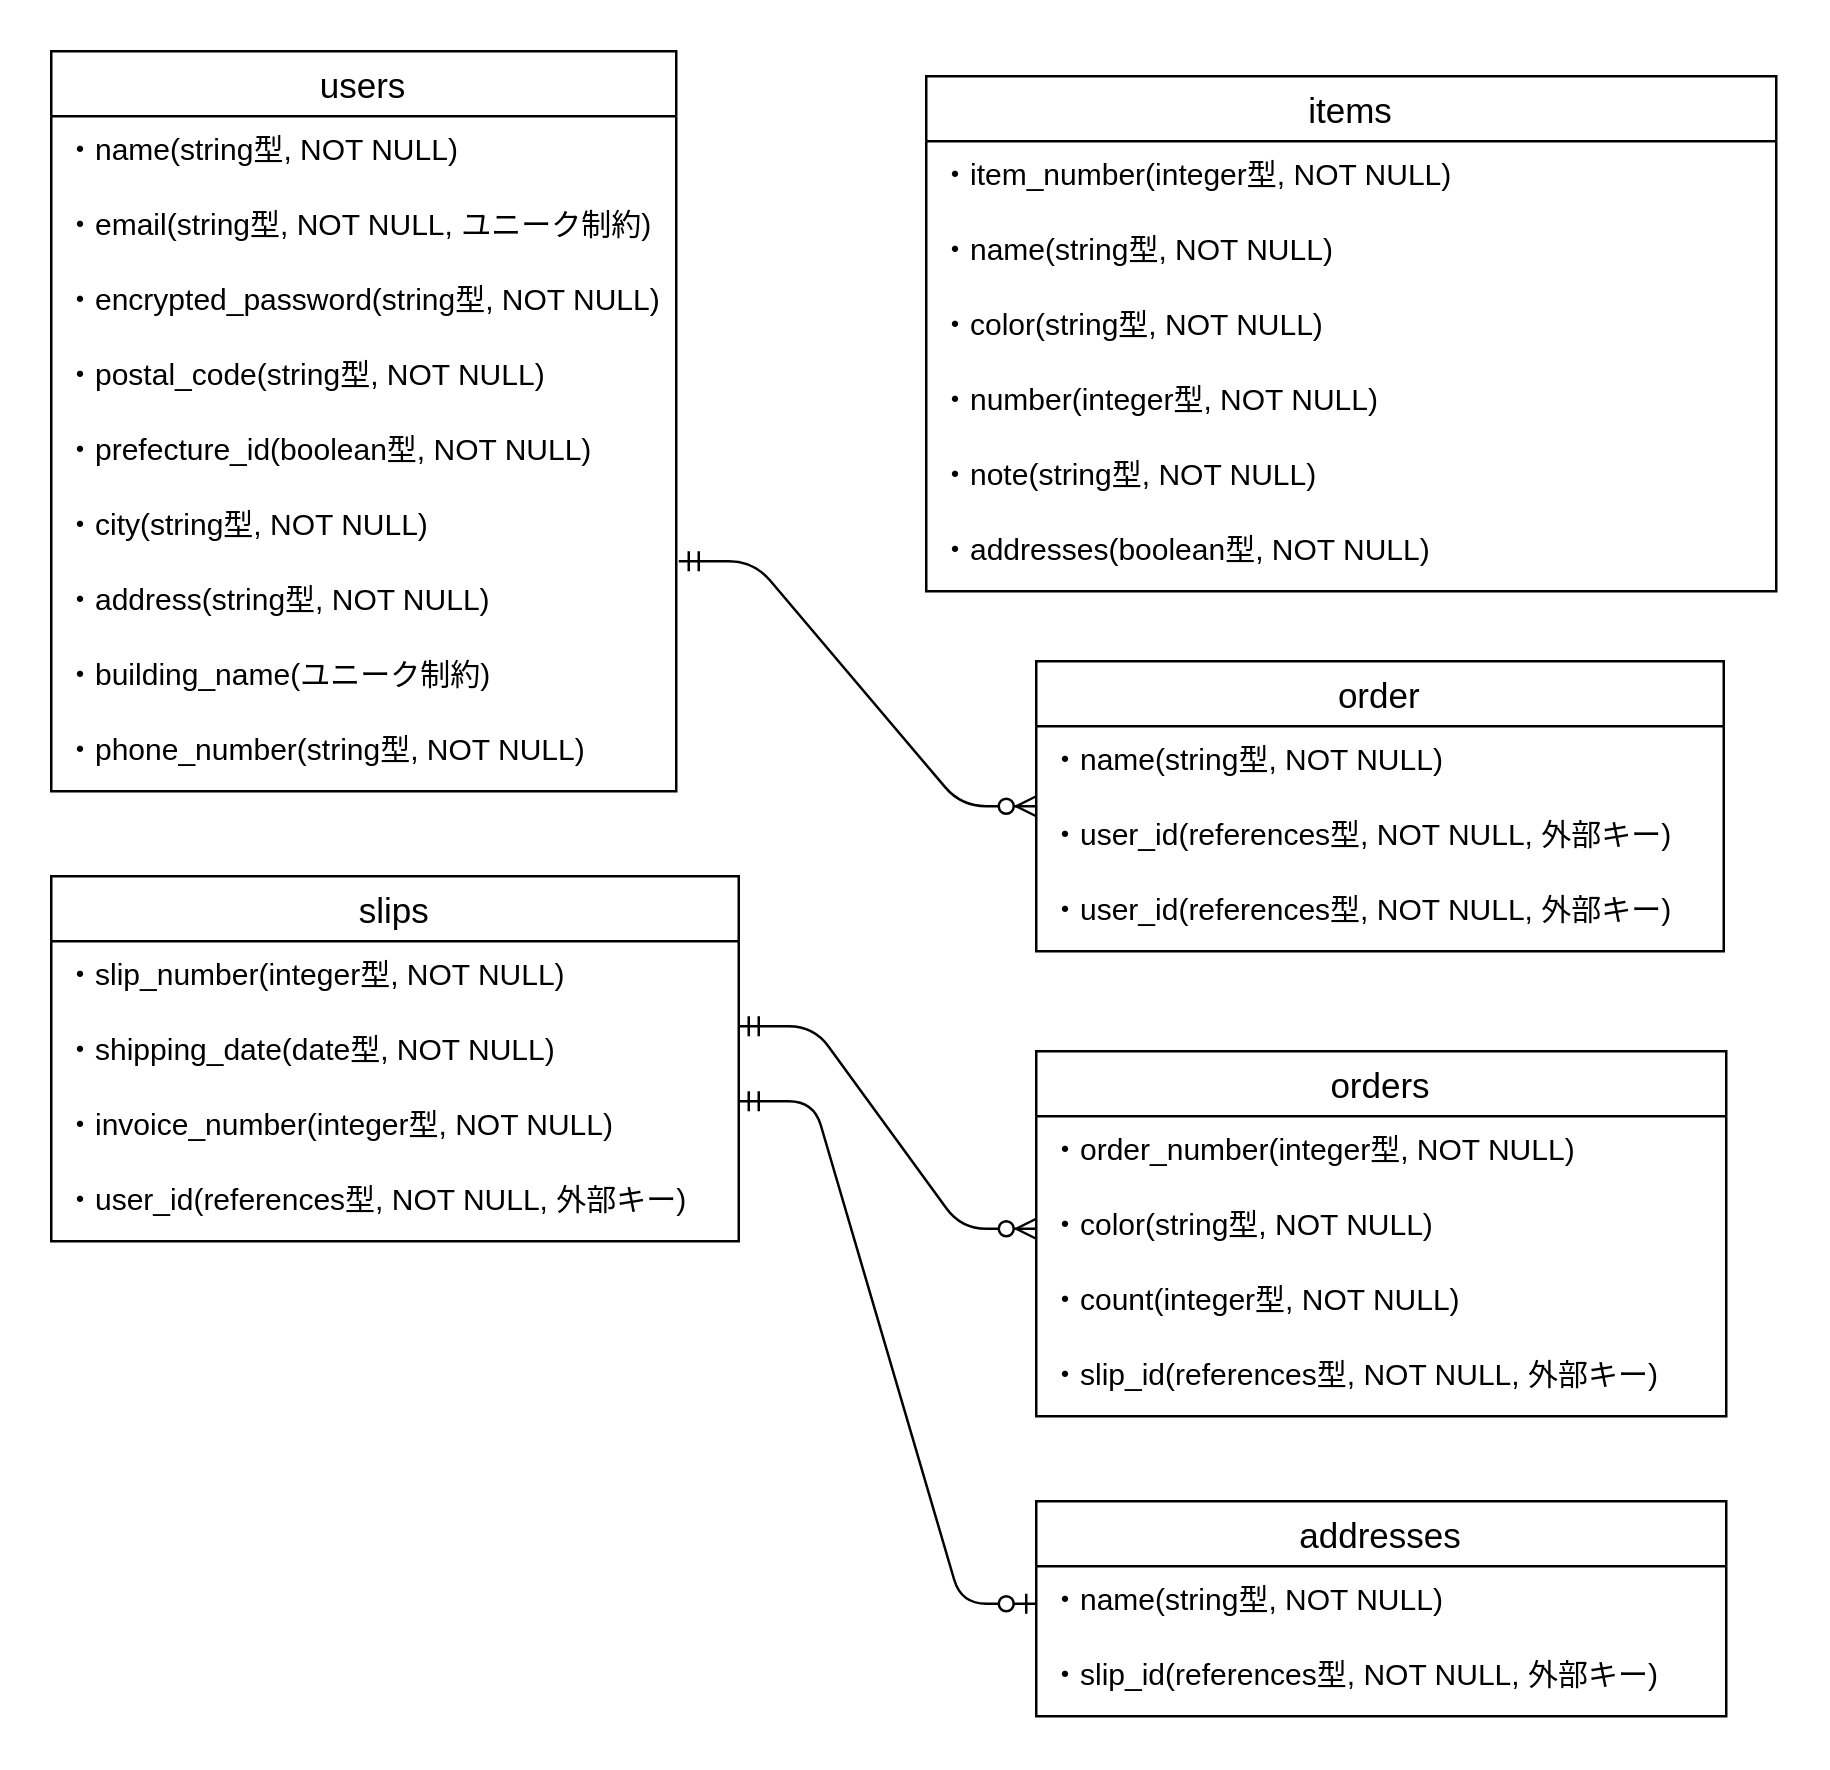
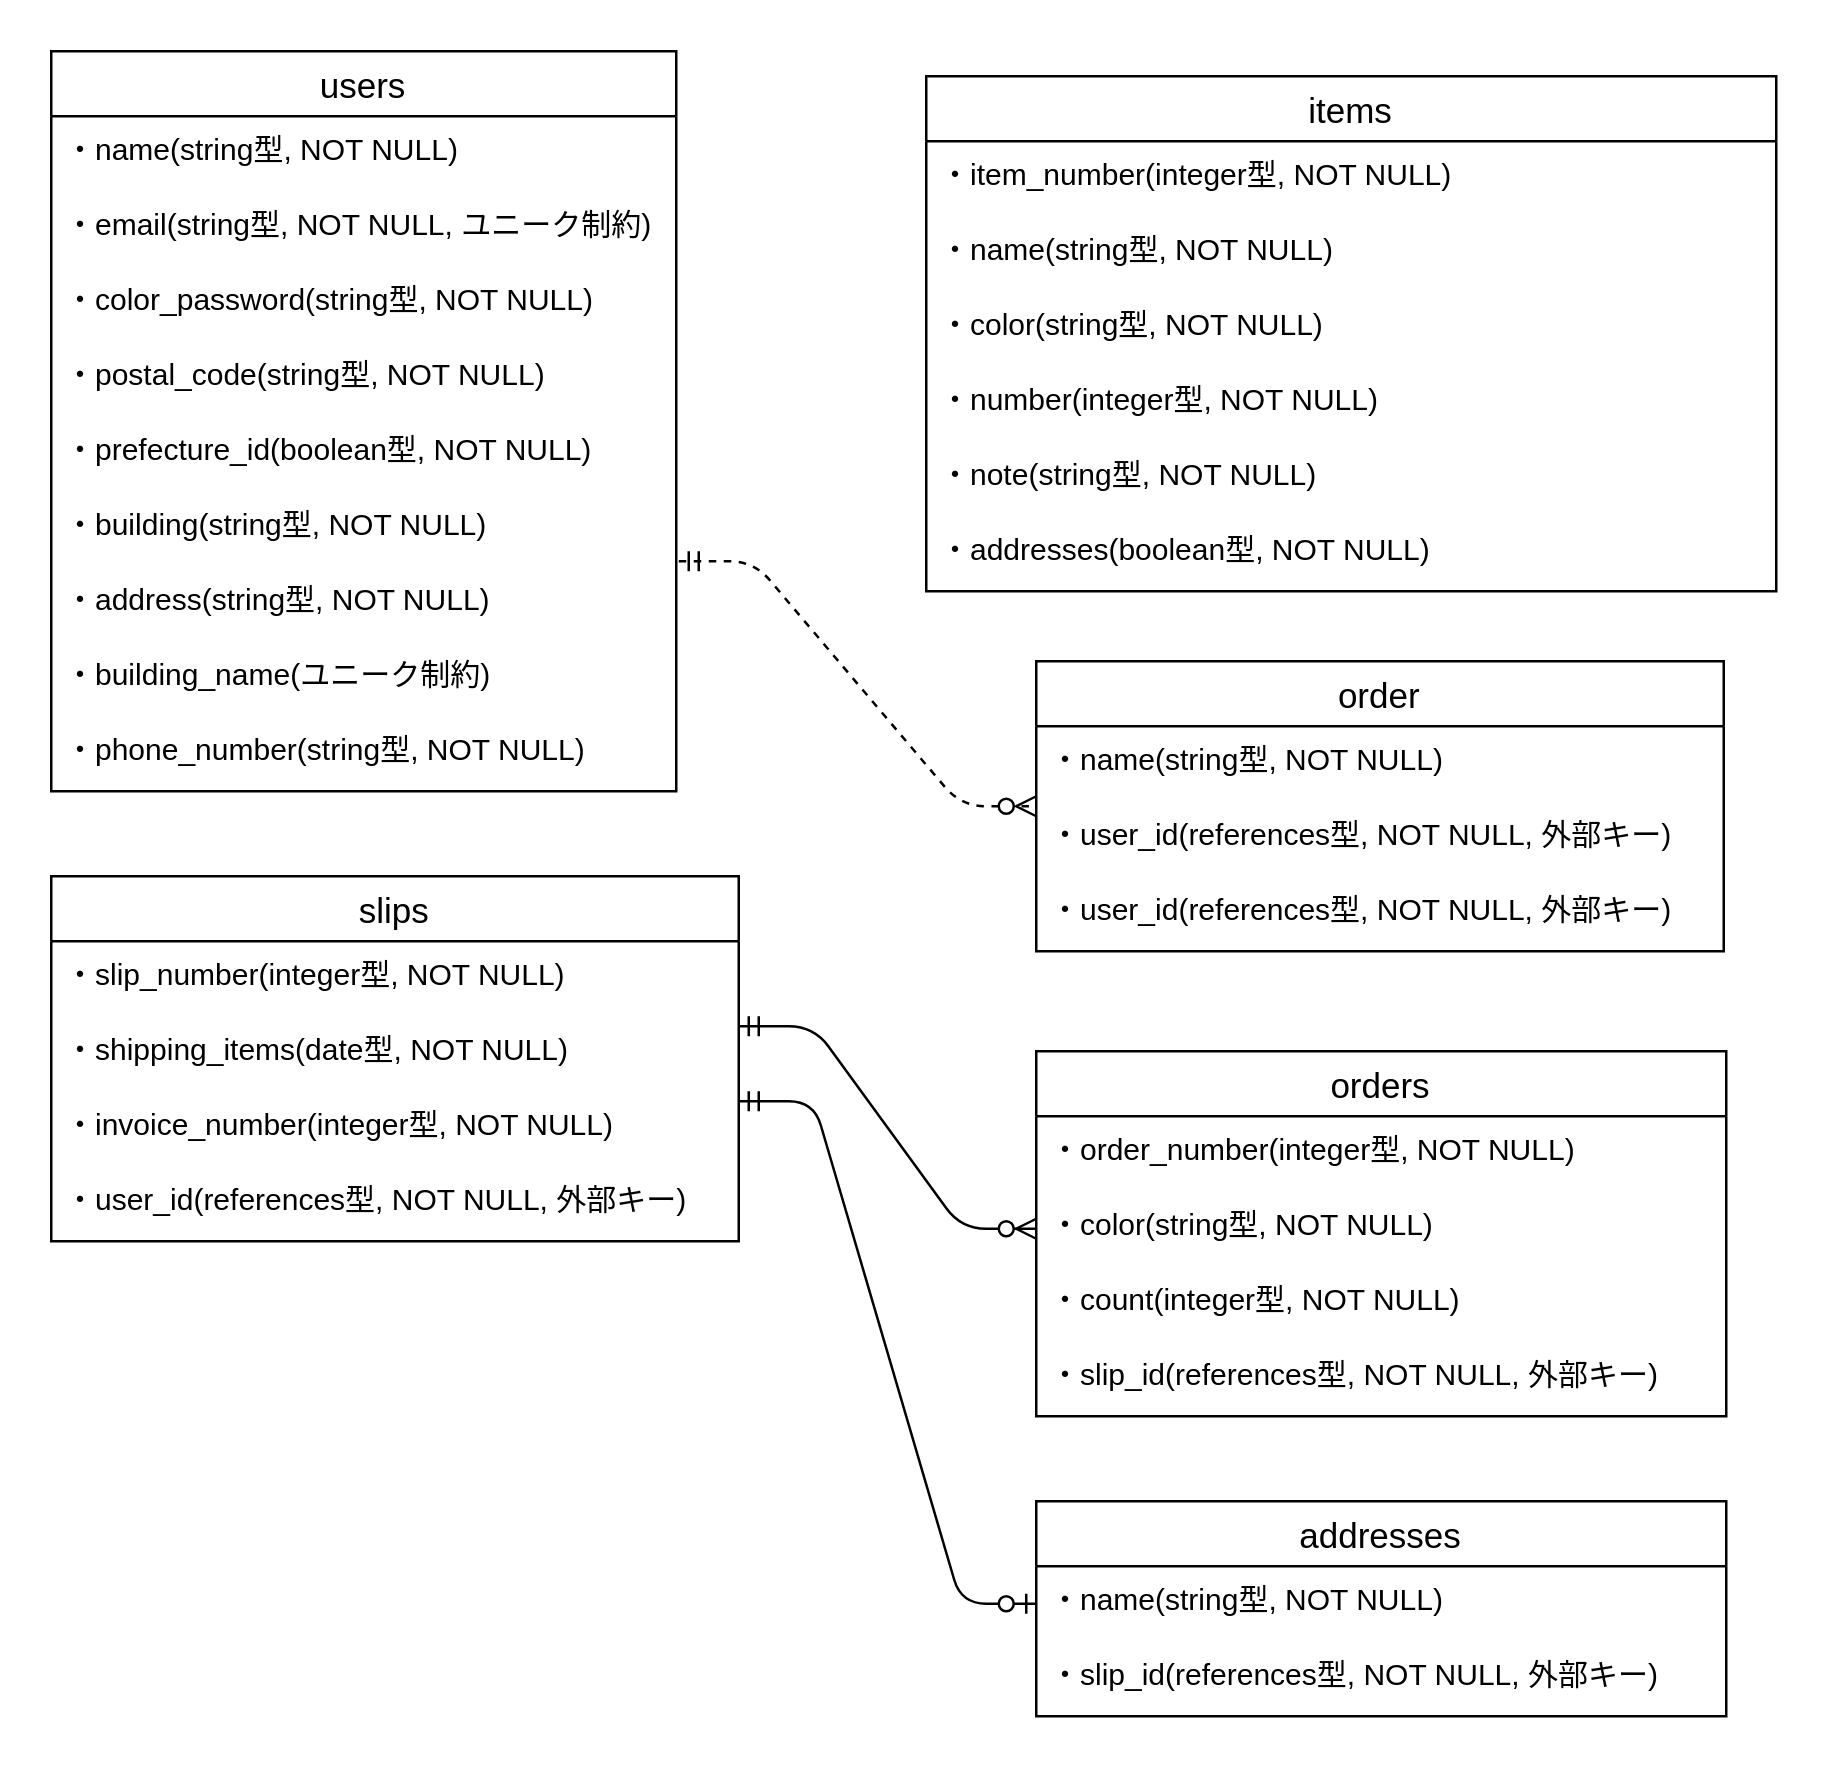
(382, 300) -> (344, 300)
(260, 525) -> (286, 525)
(844, 668) -> (844, 668)
(319, 1050) -> (324, 1050)
